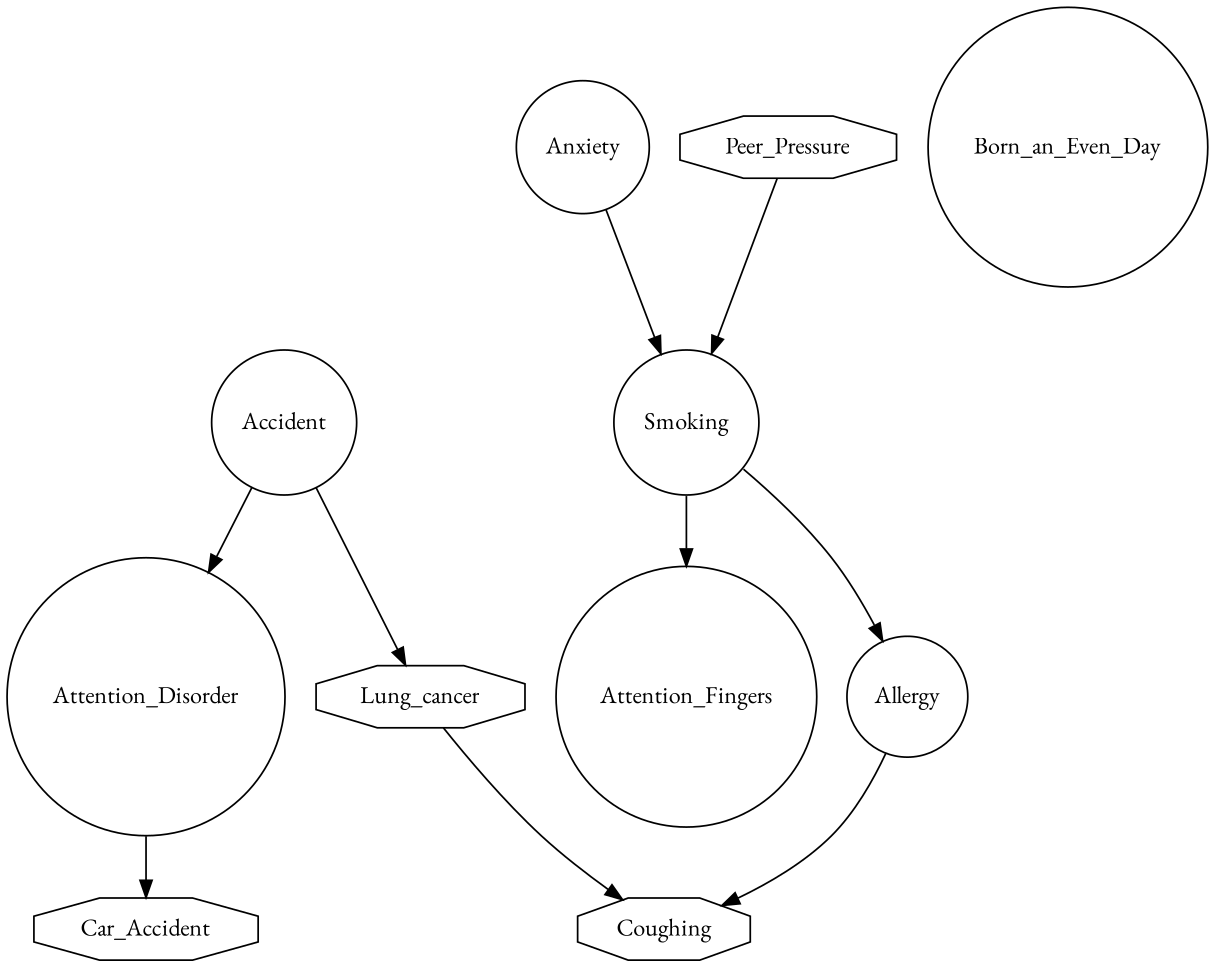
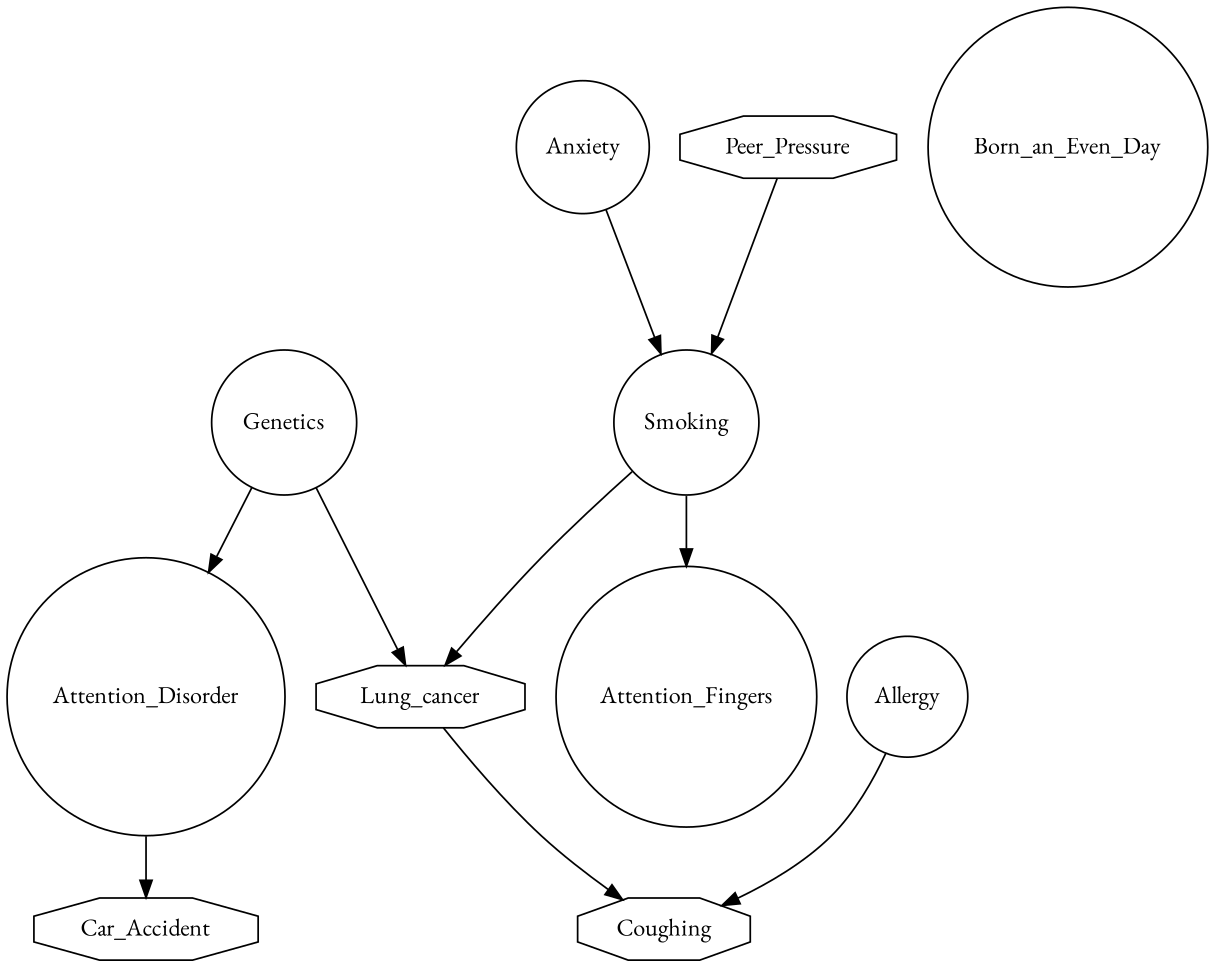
(284, 422) -> (284, 422)
(817, 540) -> (541, 558)
